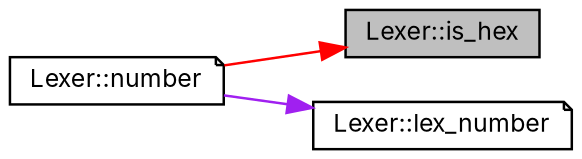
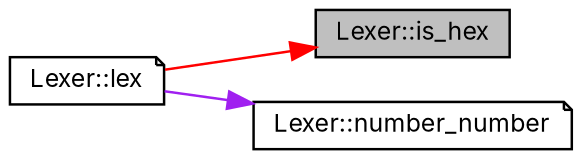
(117, 81) -> (87, 81)
(443, 126) -> (413, 126)
